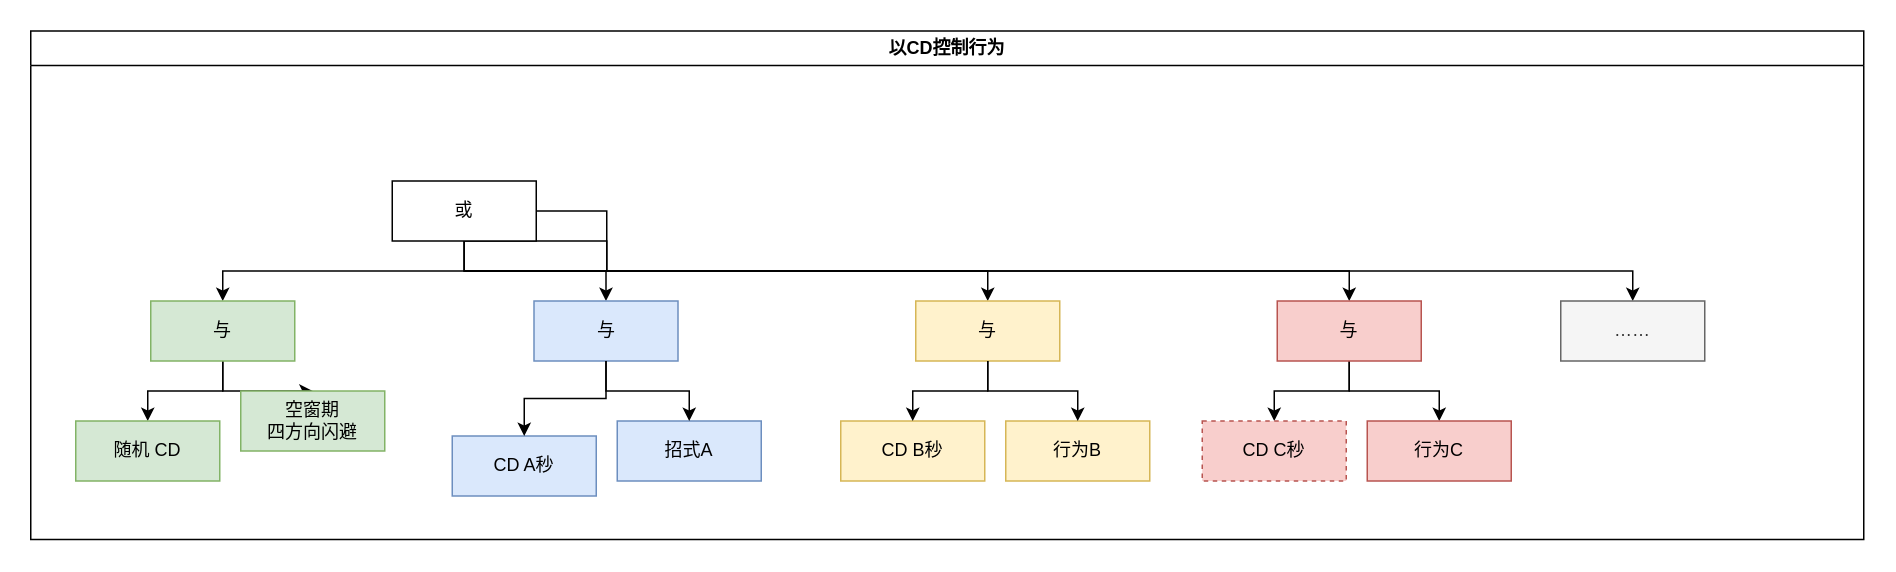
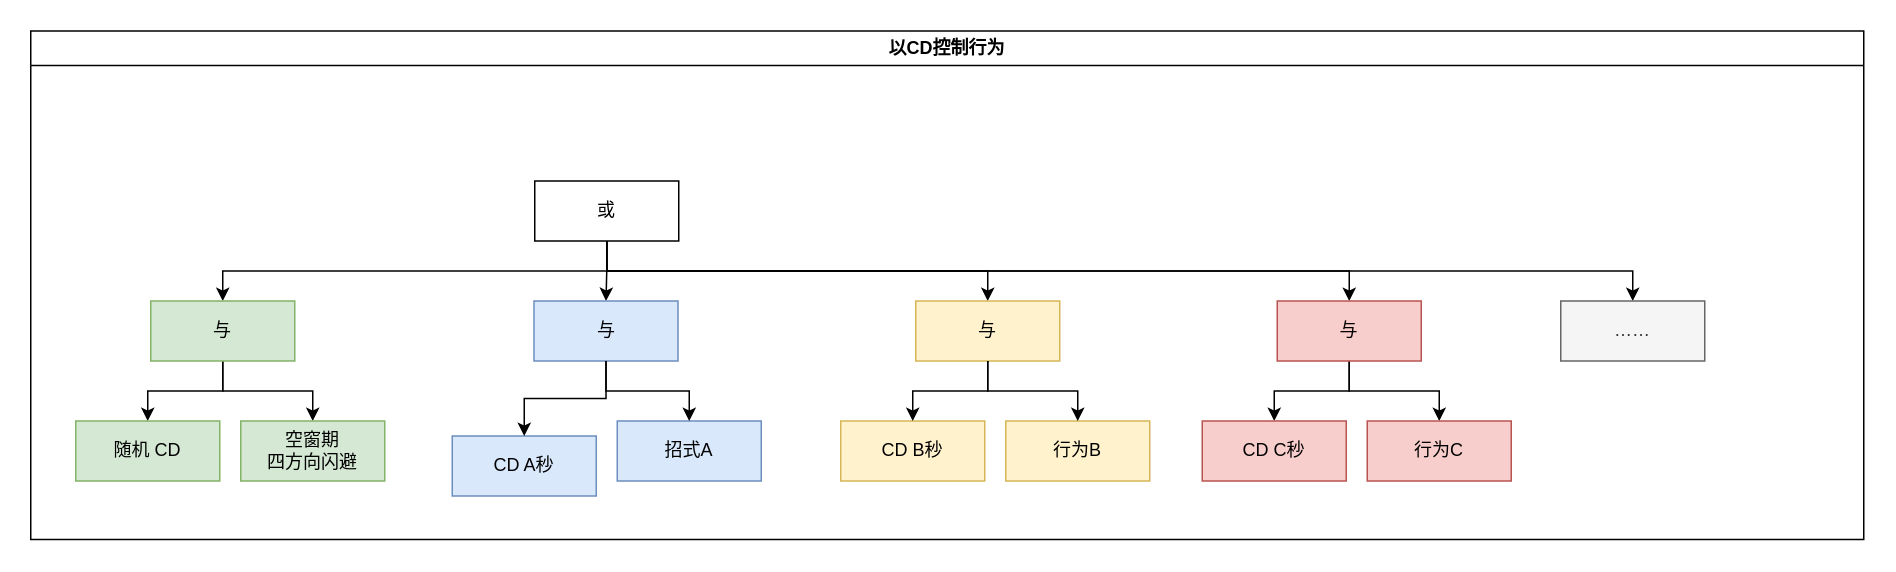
(464, 211) -> (607, 211)
(313, 421) -> (313, 451)
(1274, 451) -> (1274, 451)
